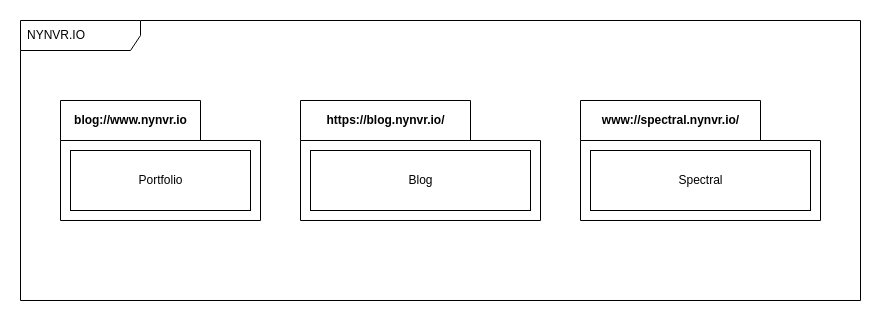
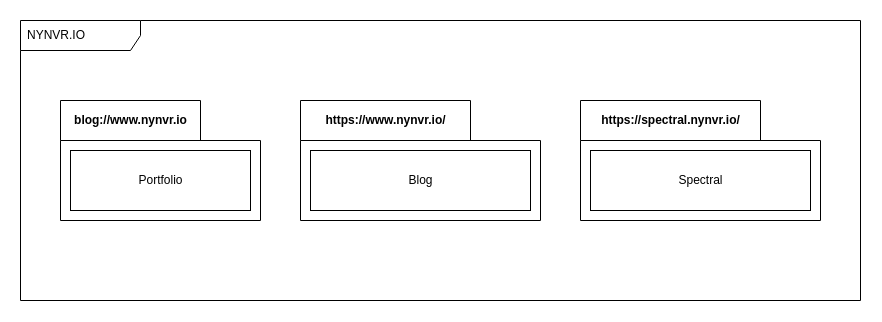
(386, 121) -> (386, 121)
(671, 121) -> (671, 121)
